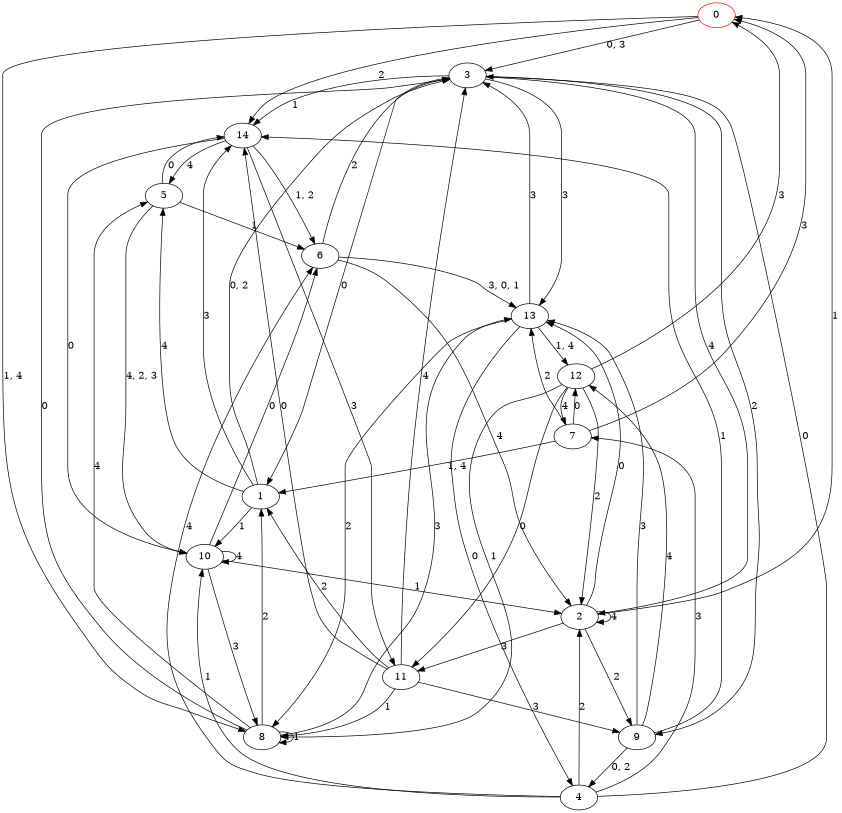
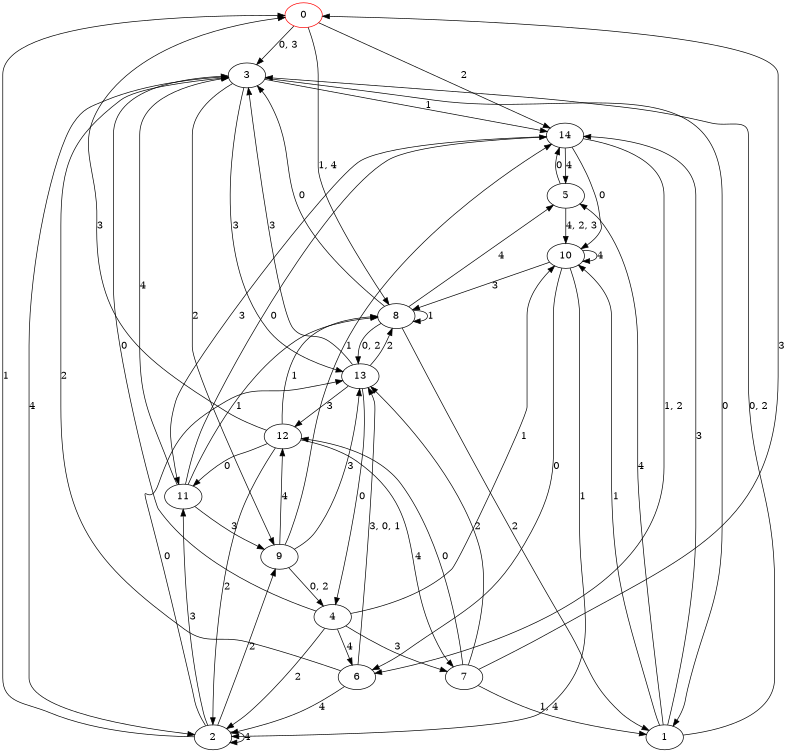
(239, 225) -> none
(565, 346) -> (330, 406)
(438, 527) -> (371, 346)
(324, 596) -> none
